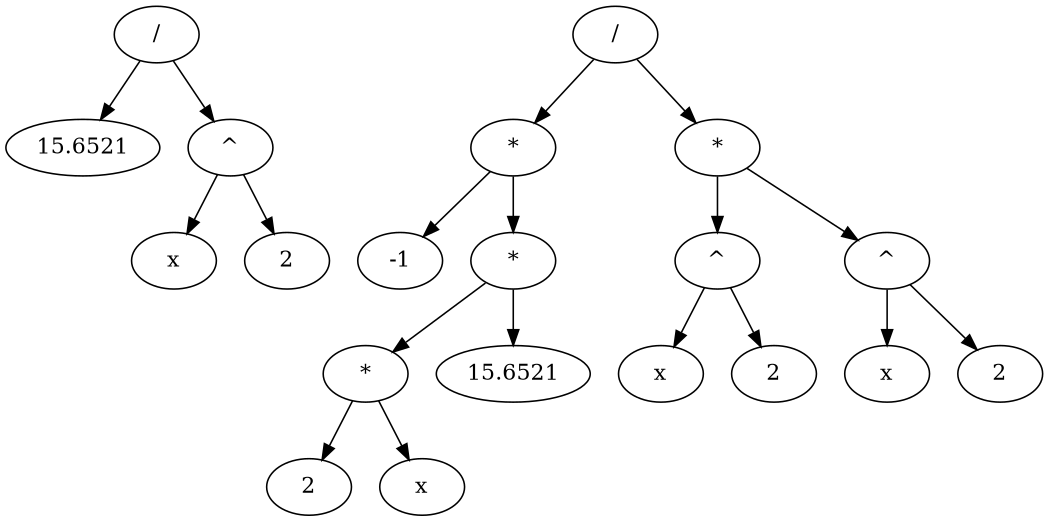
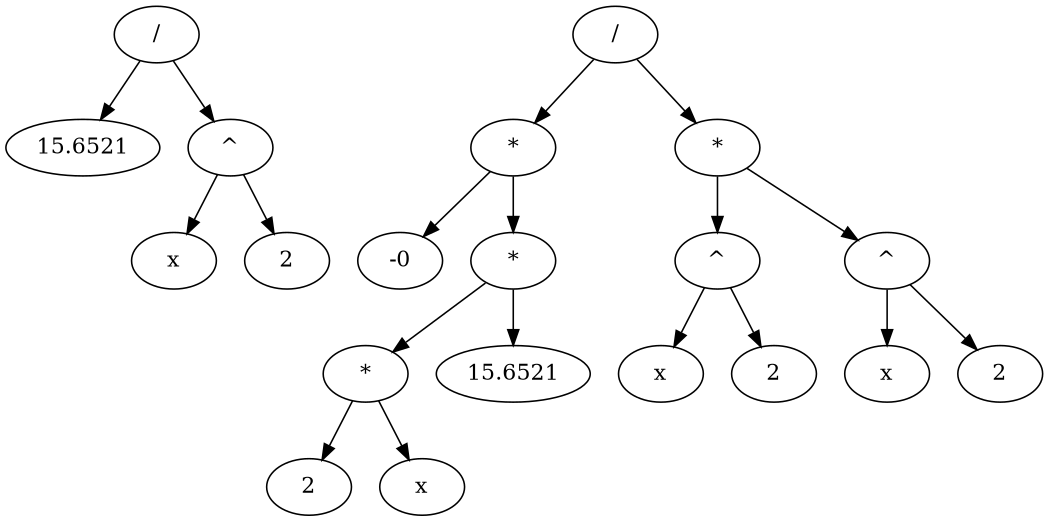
(400, 261) -> (400, 261)
